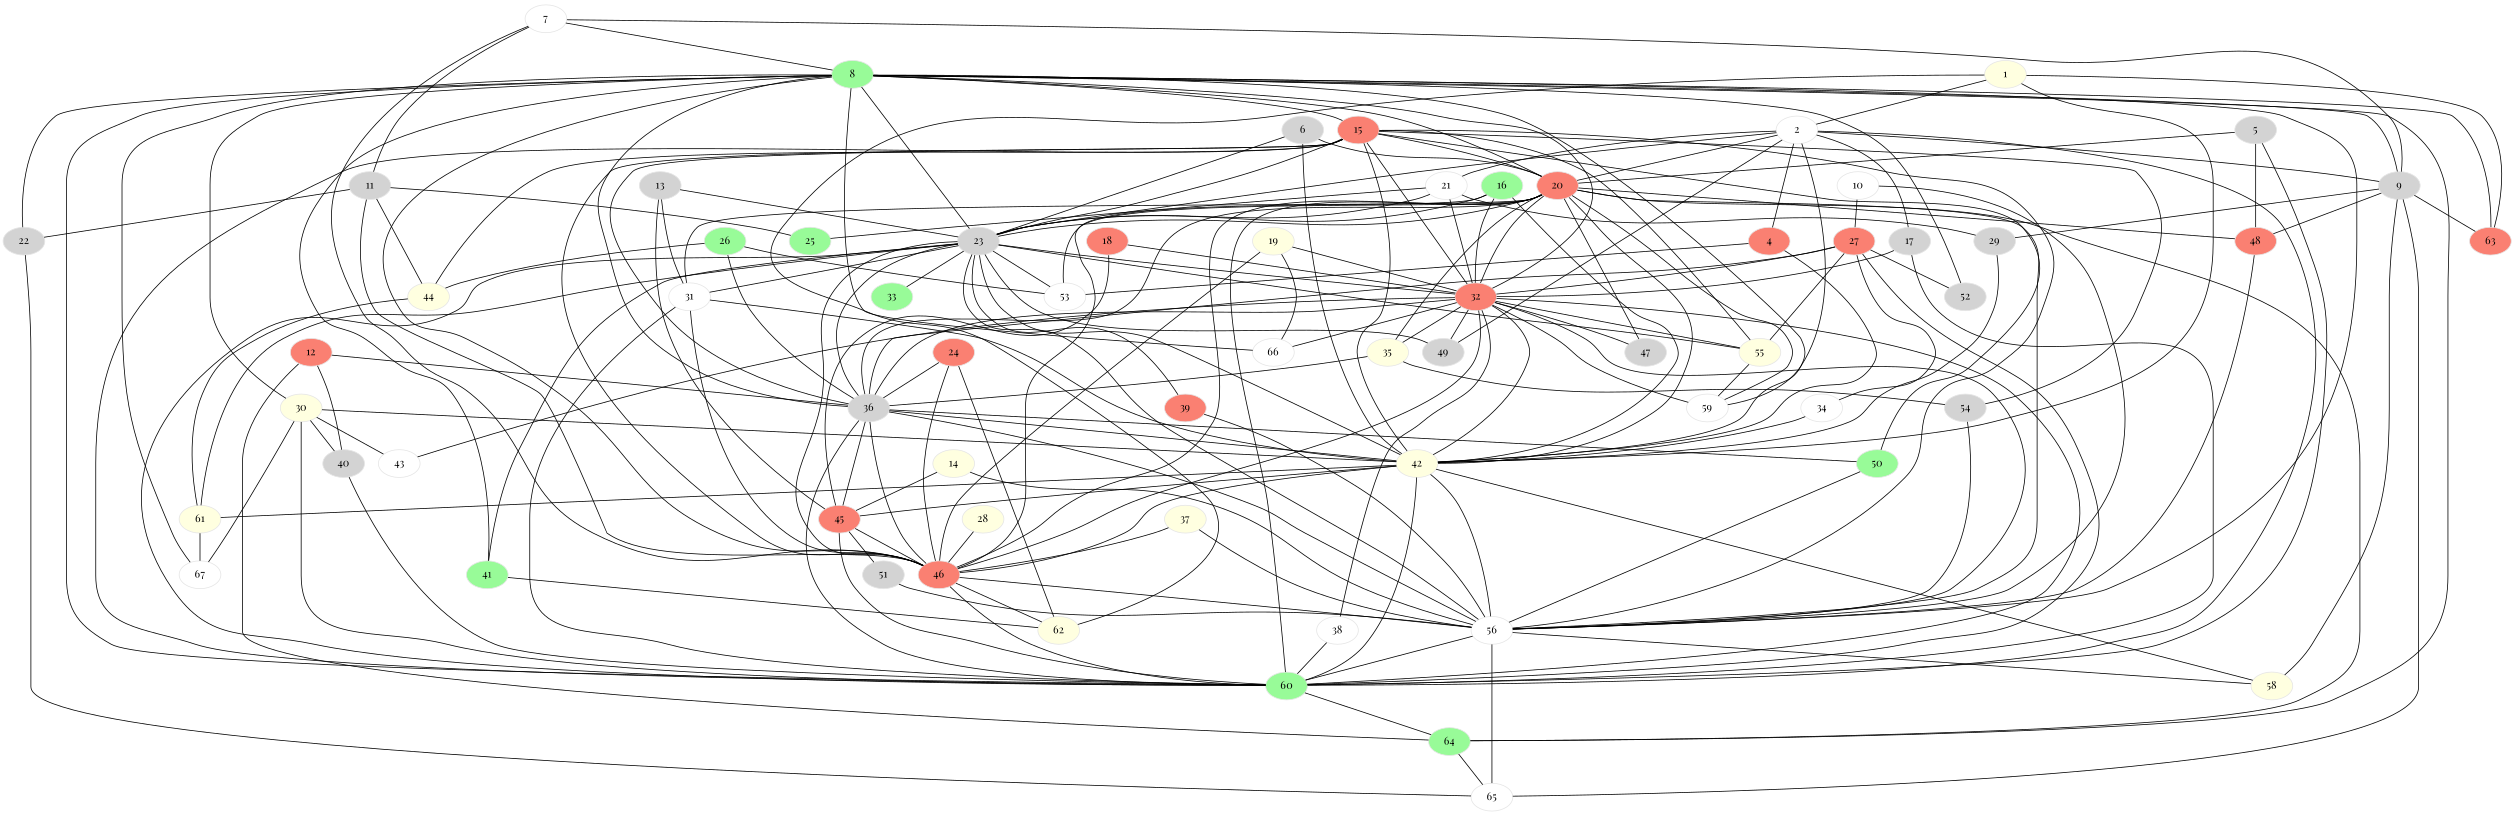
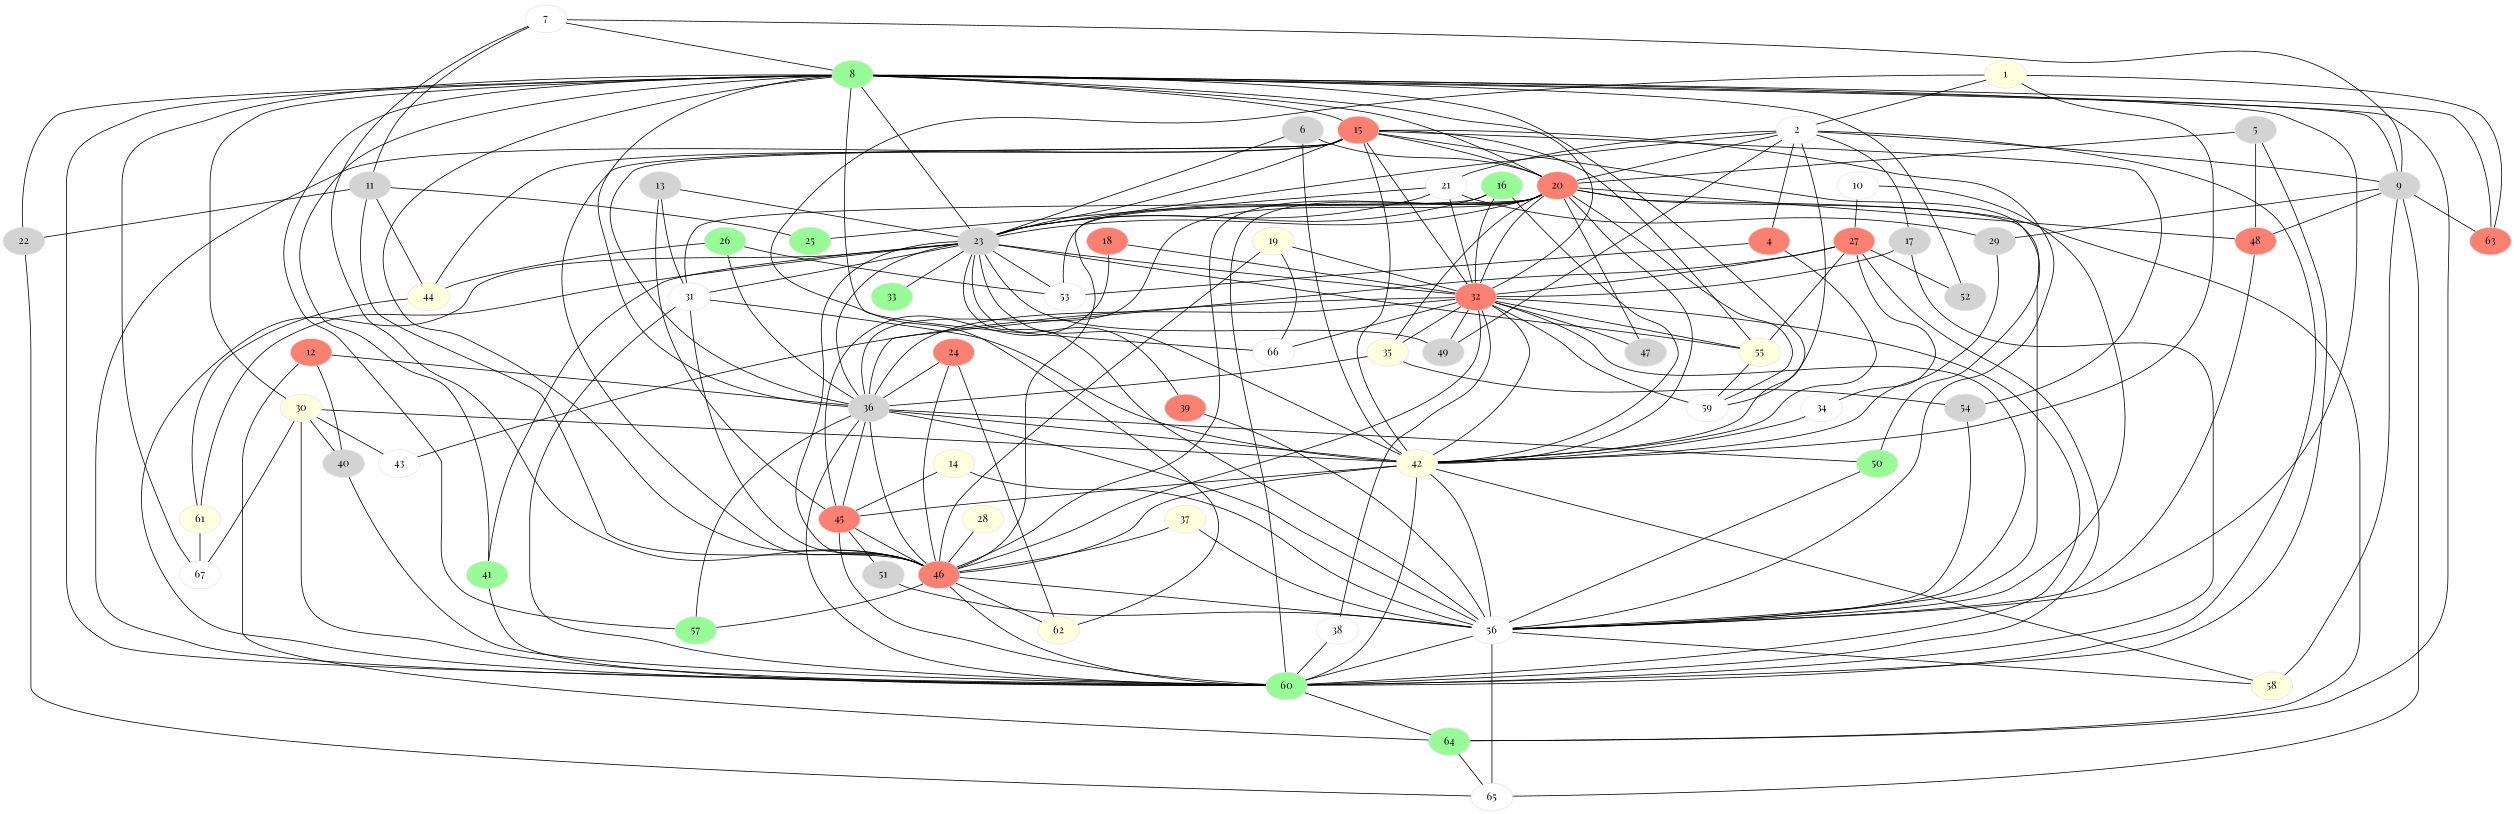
(808, 491) -> none
(773, 603) -> (858, 681)
none -> (696, 630)
